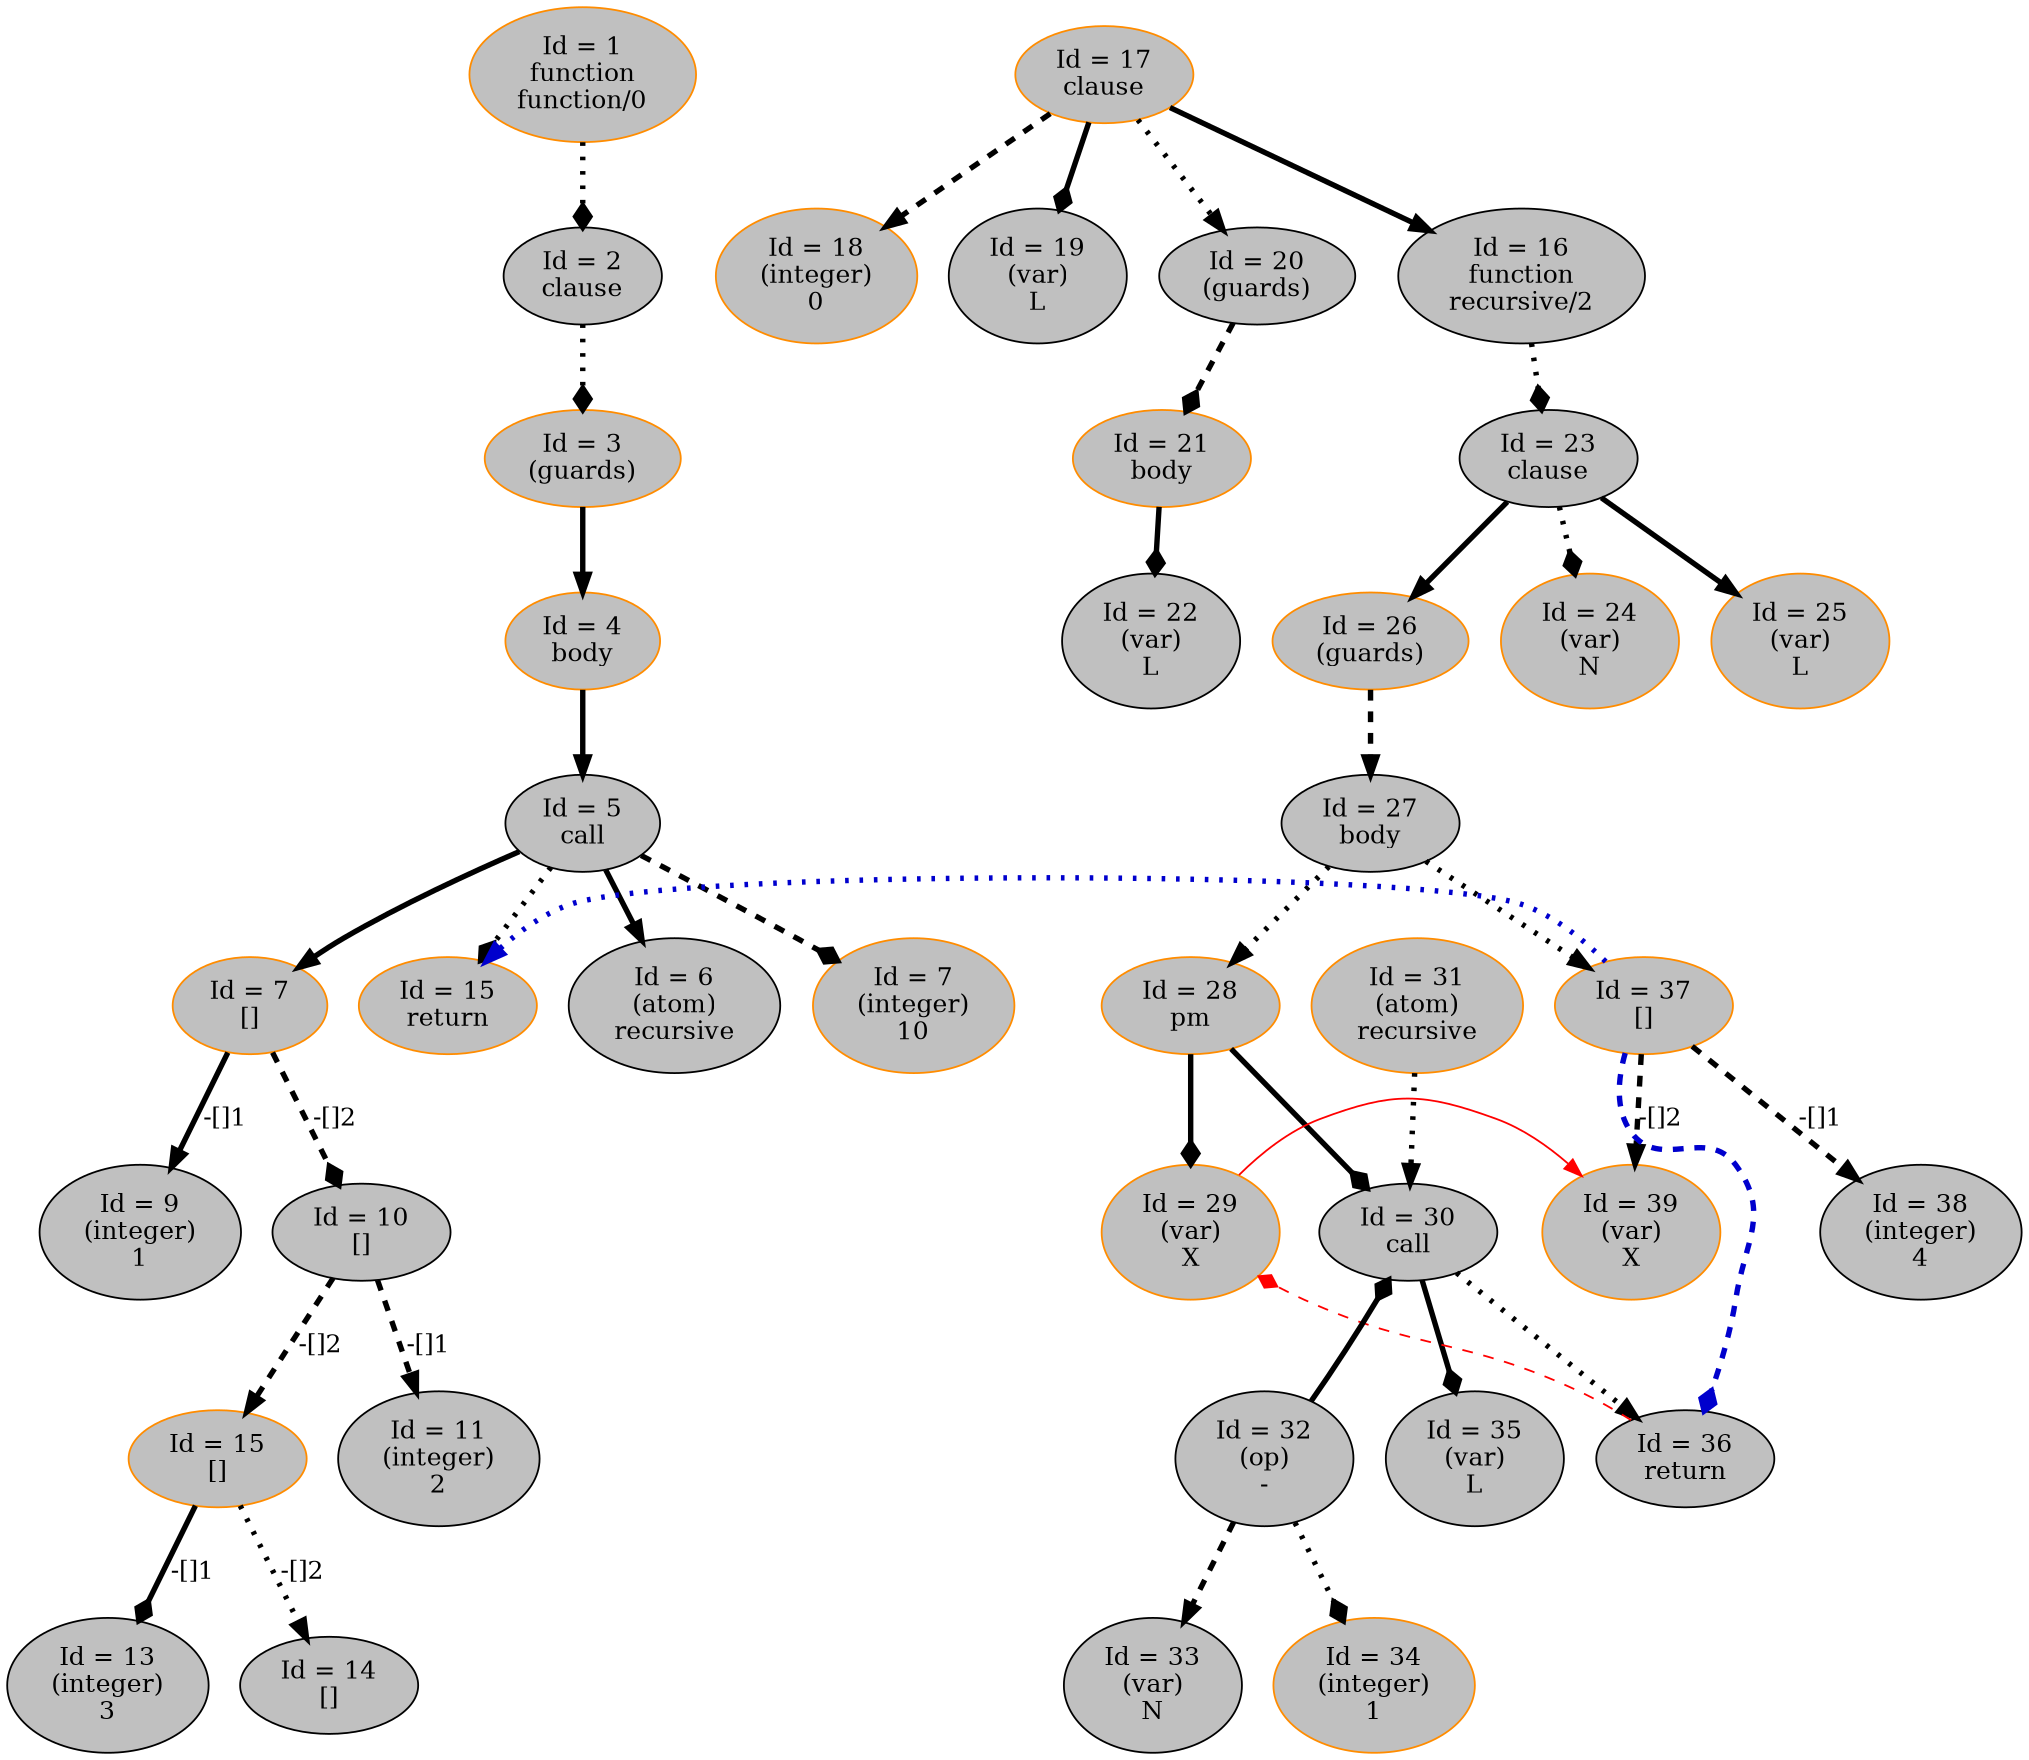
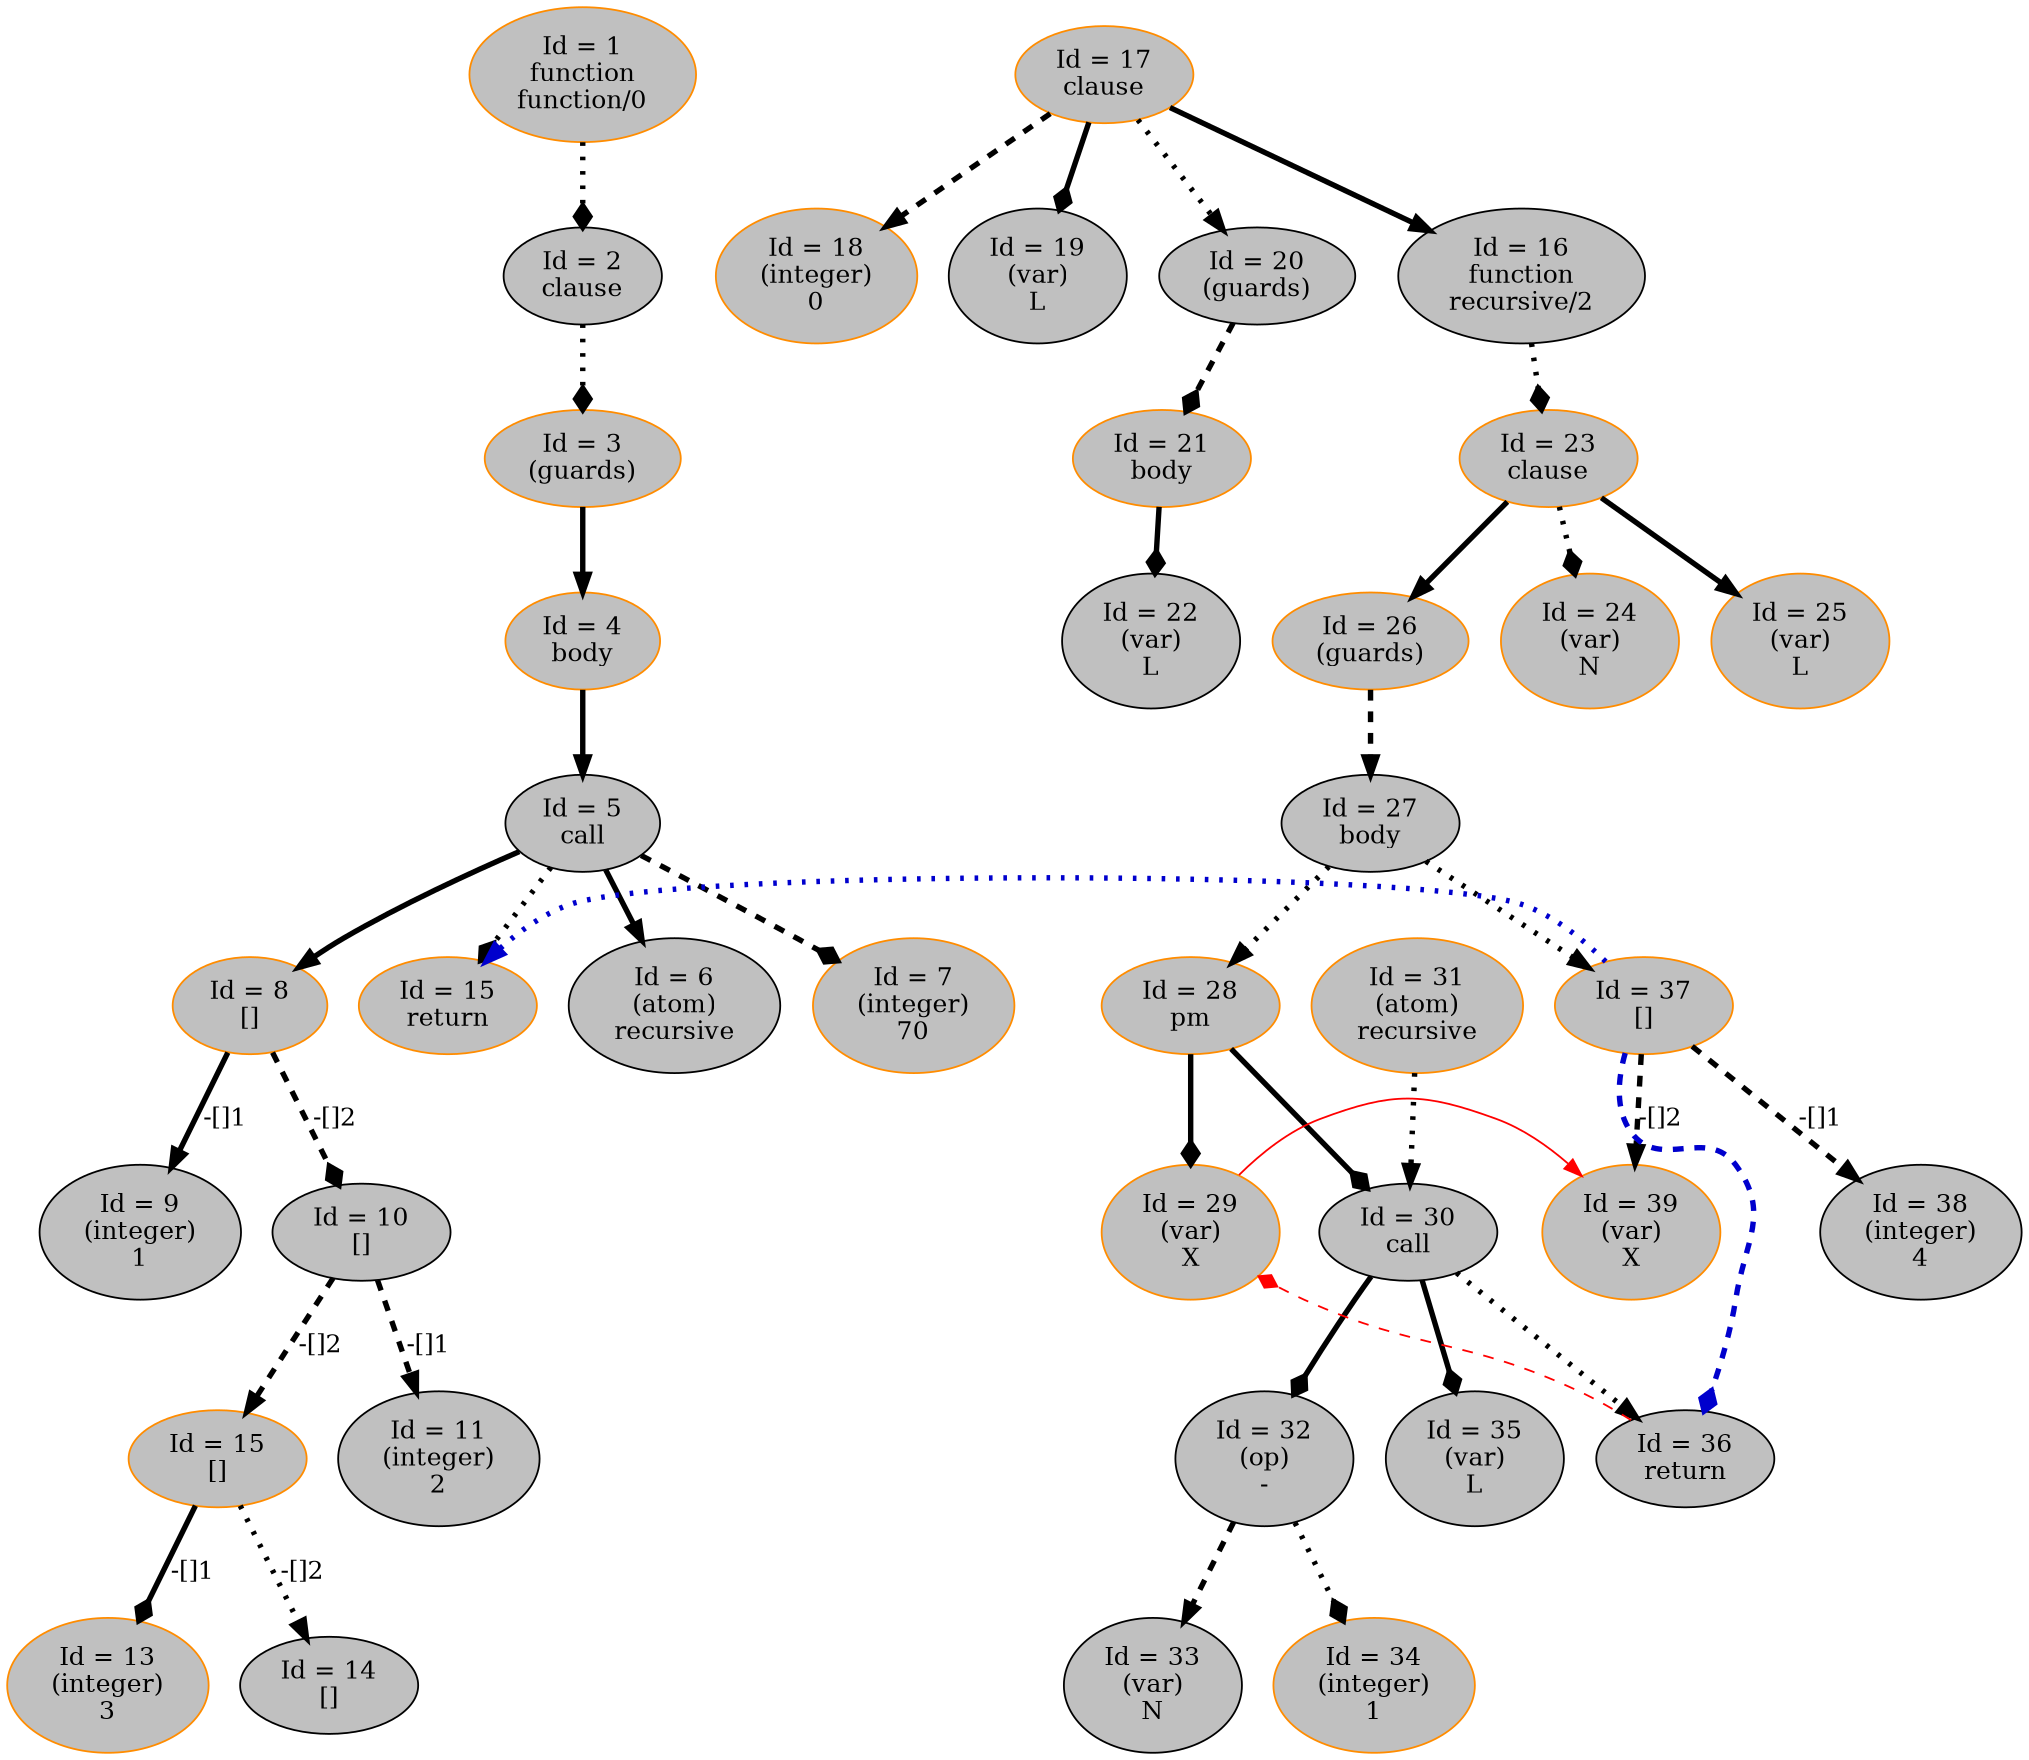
(1549, 459) -> (1549, 459)
(250, 1006) -> (250, 1006)
(914, 1006) -> (914, 1006)
(1345, 1350) -> (1337, 1326)
(108, 1685) -> (108, 1685)
